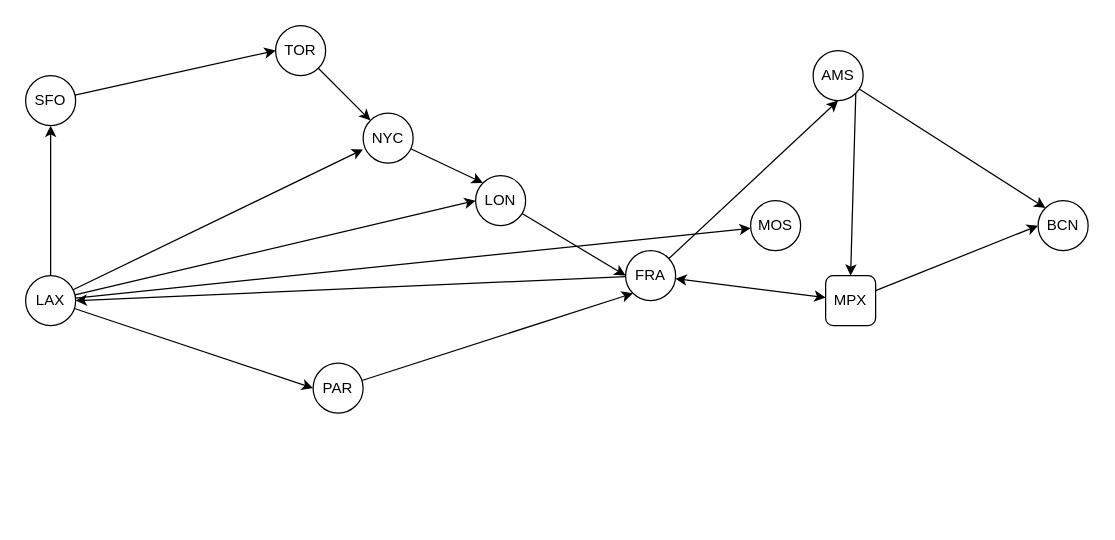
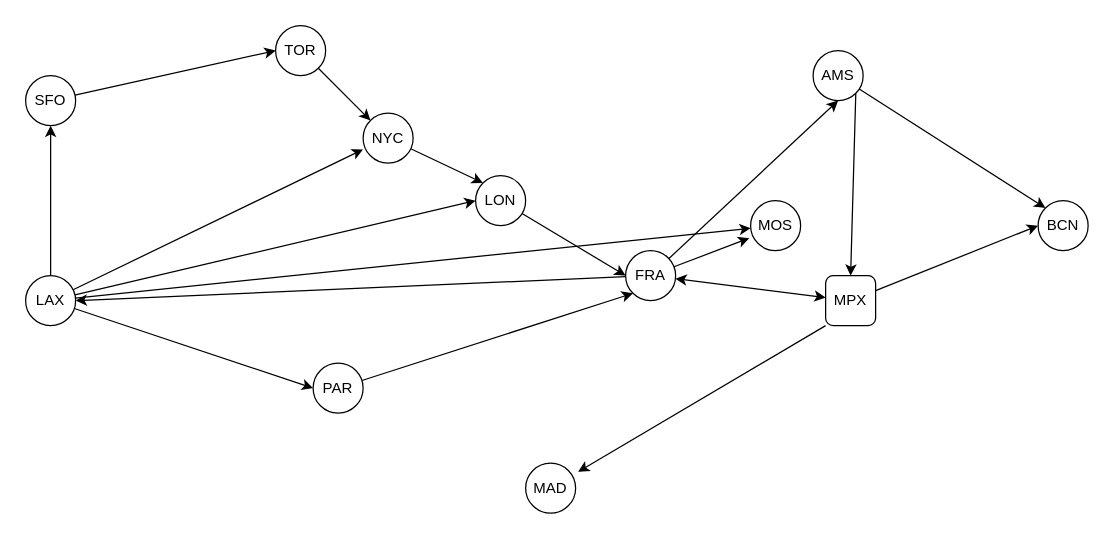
none -> (708, 254)
none -> (706, 396)
none -> (551, 488)
